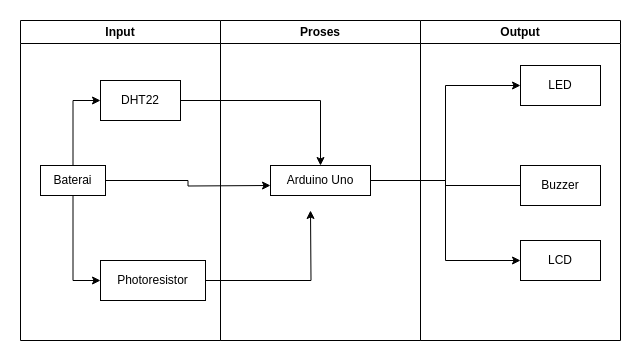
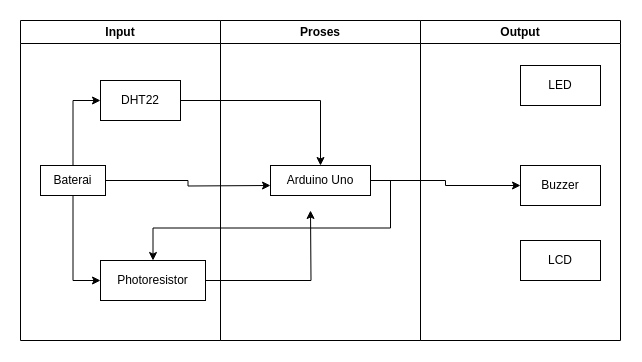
(446, 99) -> none
(514, 186) -> (512, 186)
(446, 258) -> (282, 228)
